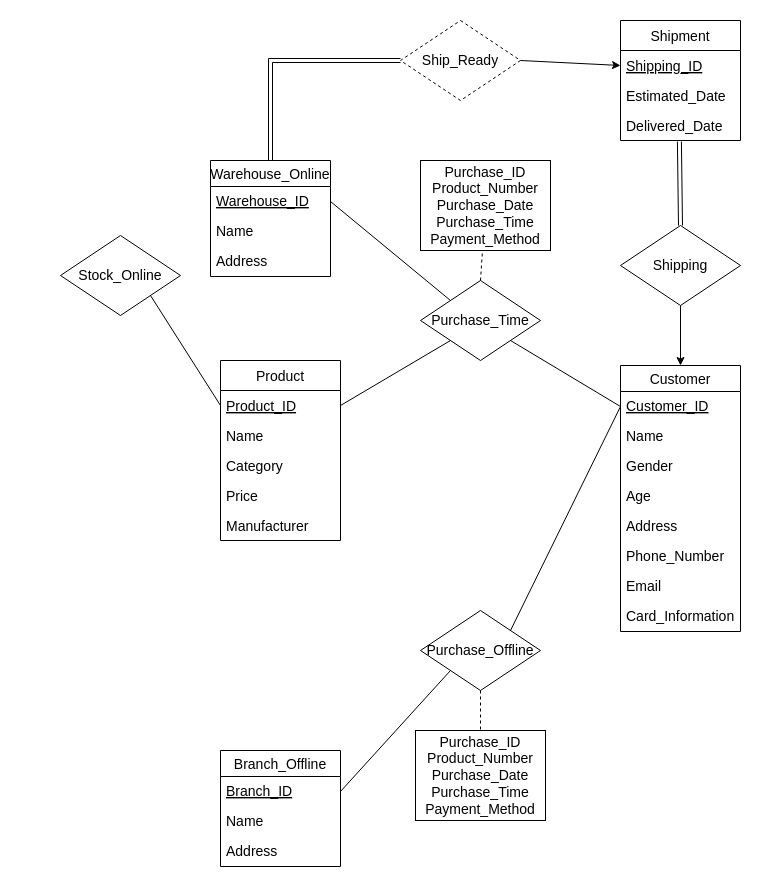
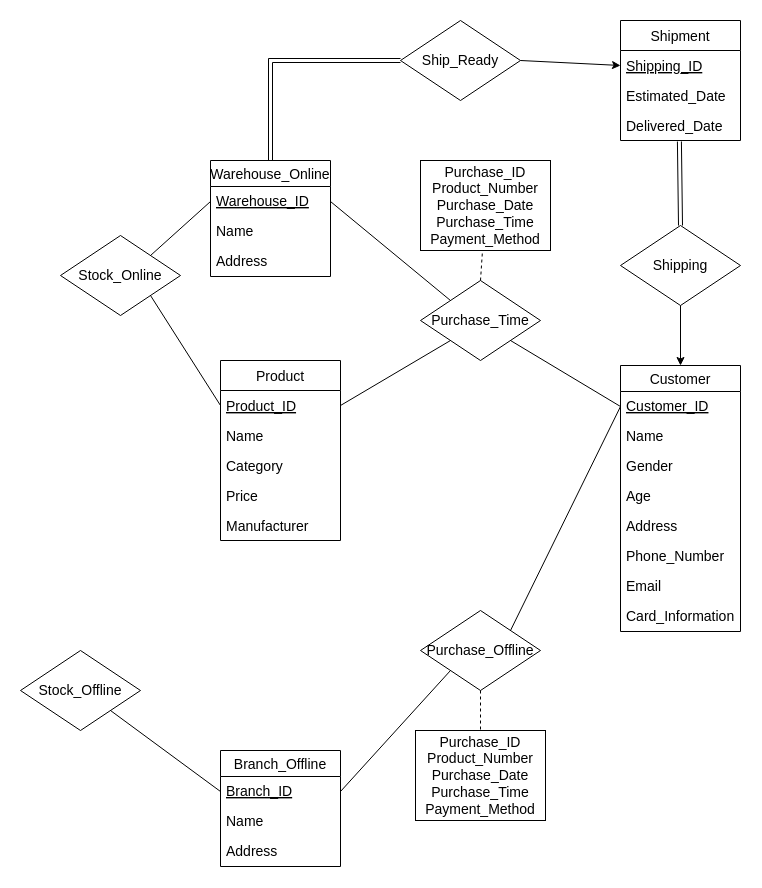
(461, 61) -> (461, 61)
none -> (179, 230)
none -> (81, 691)
none -> (164, 750)
